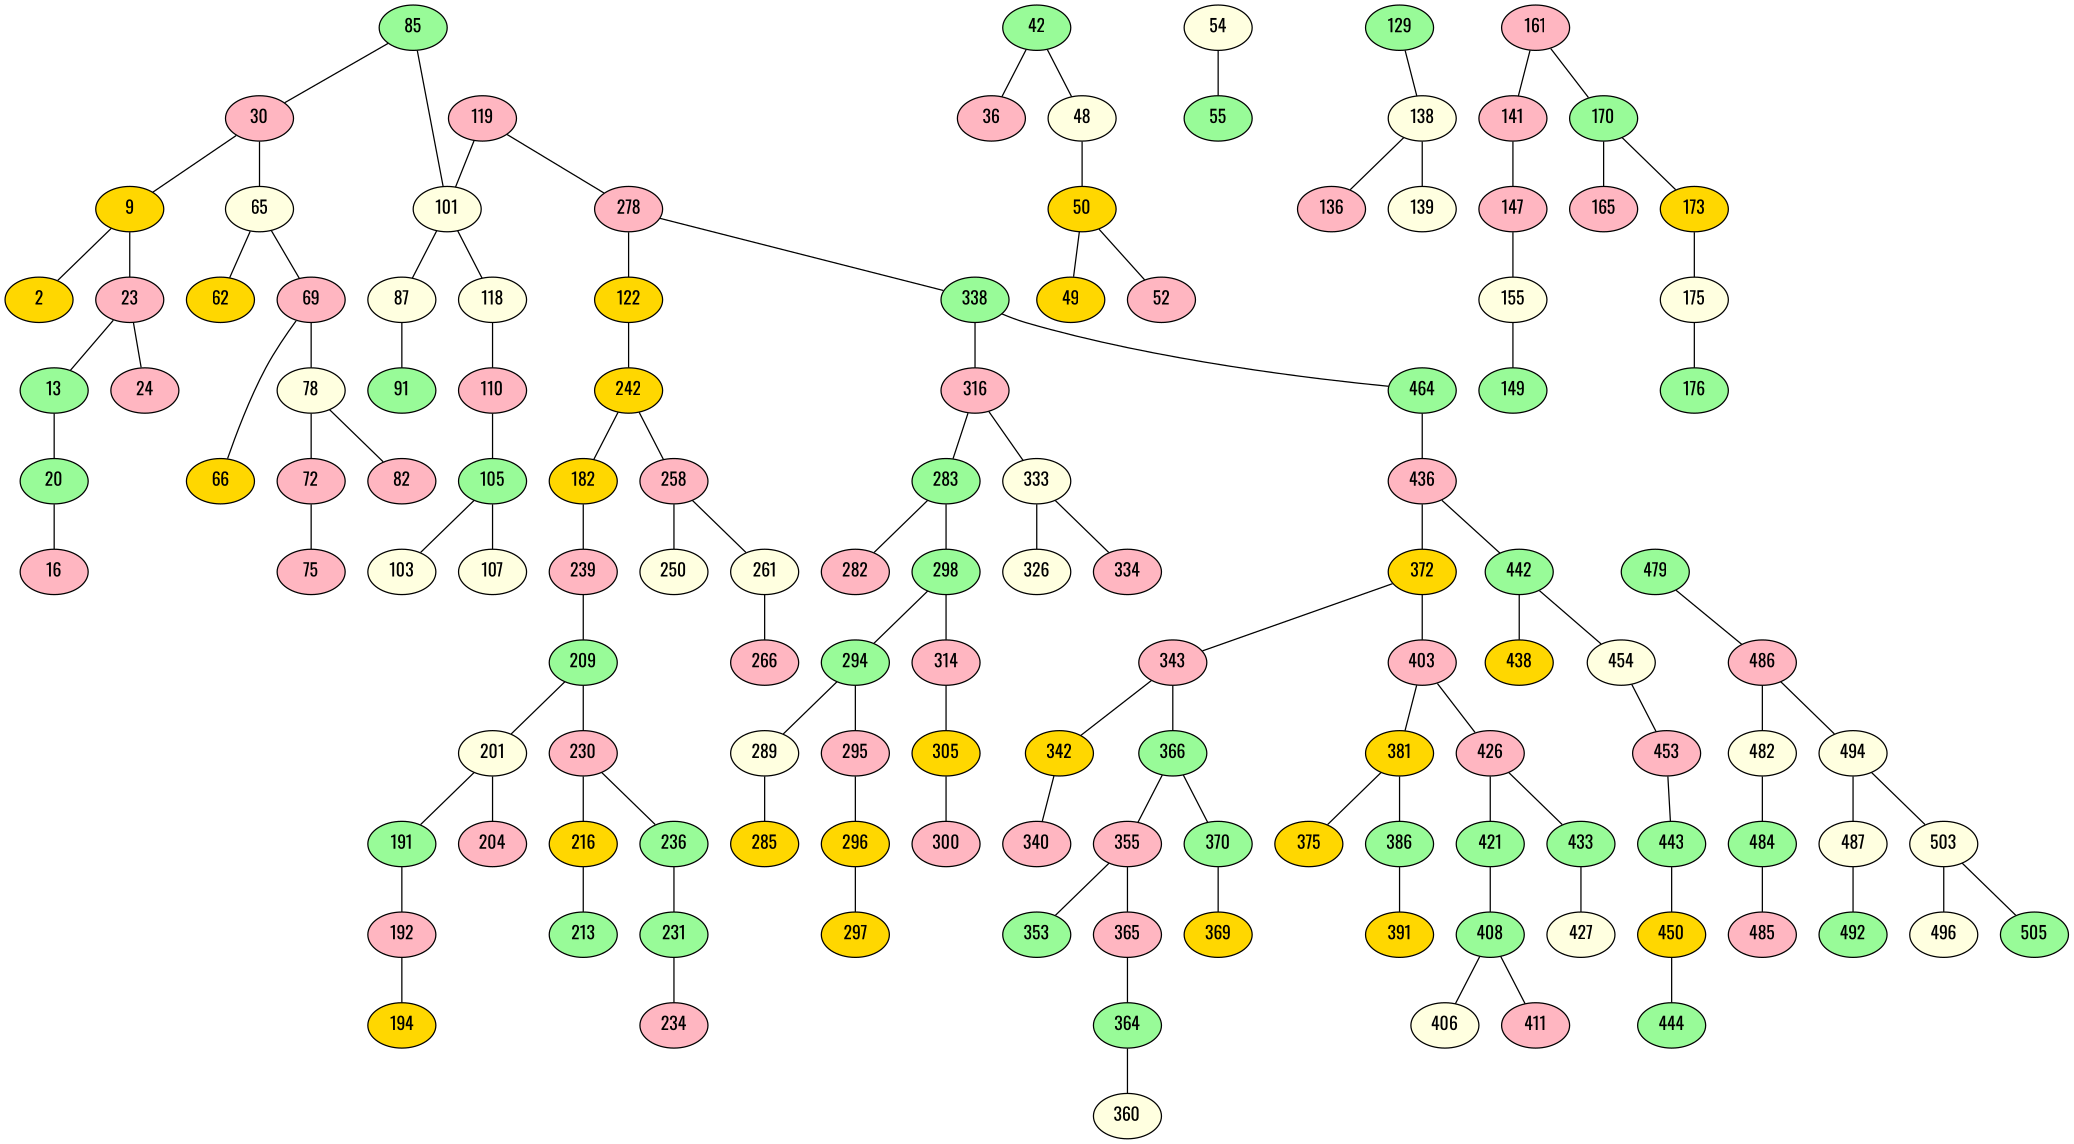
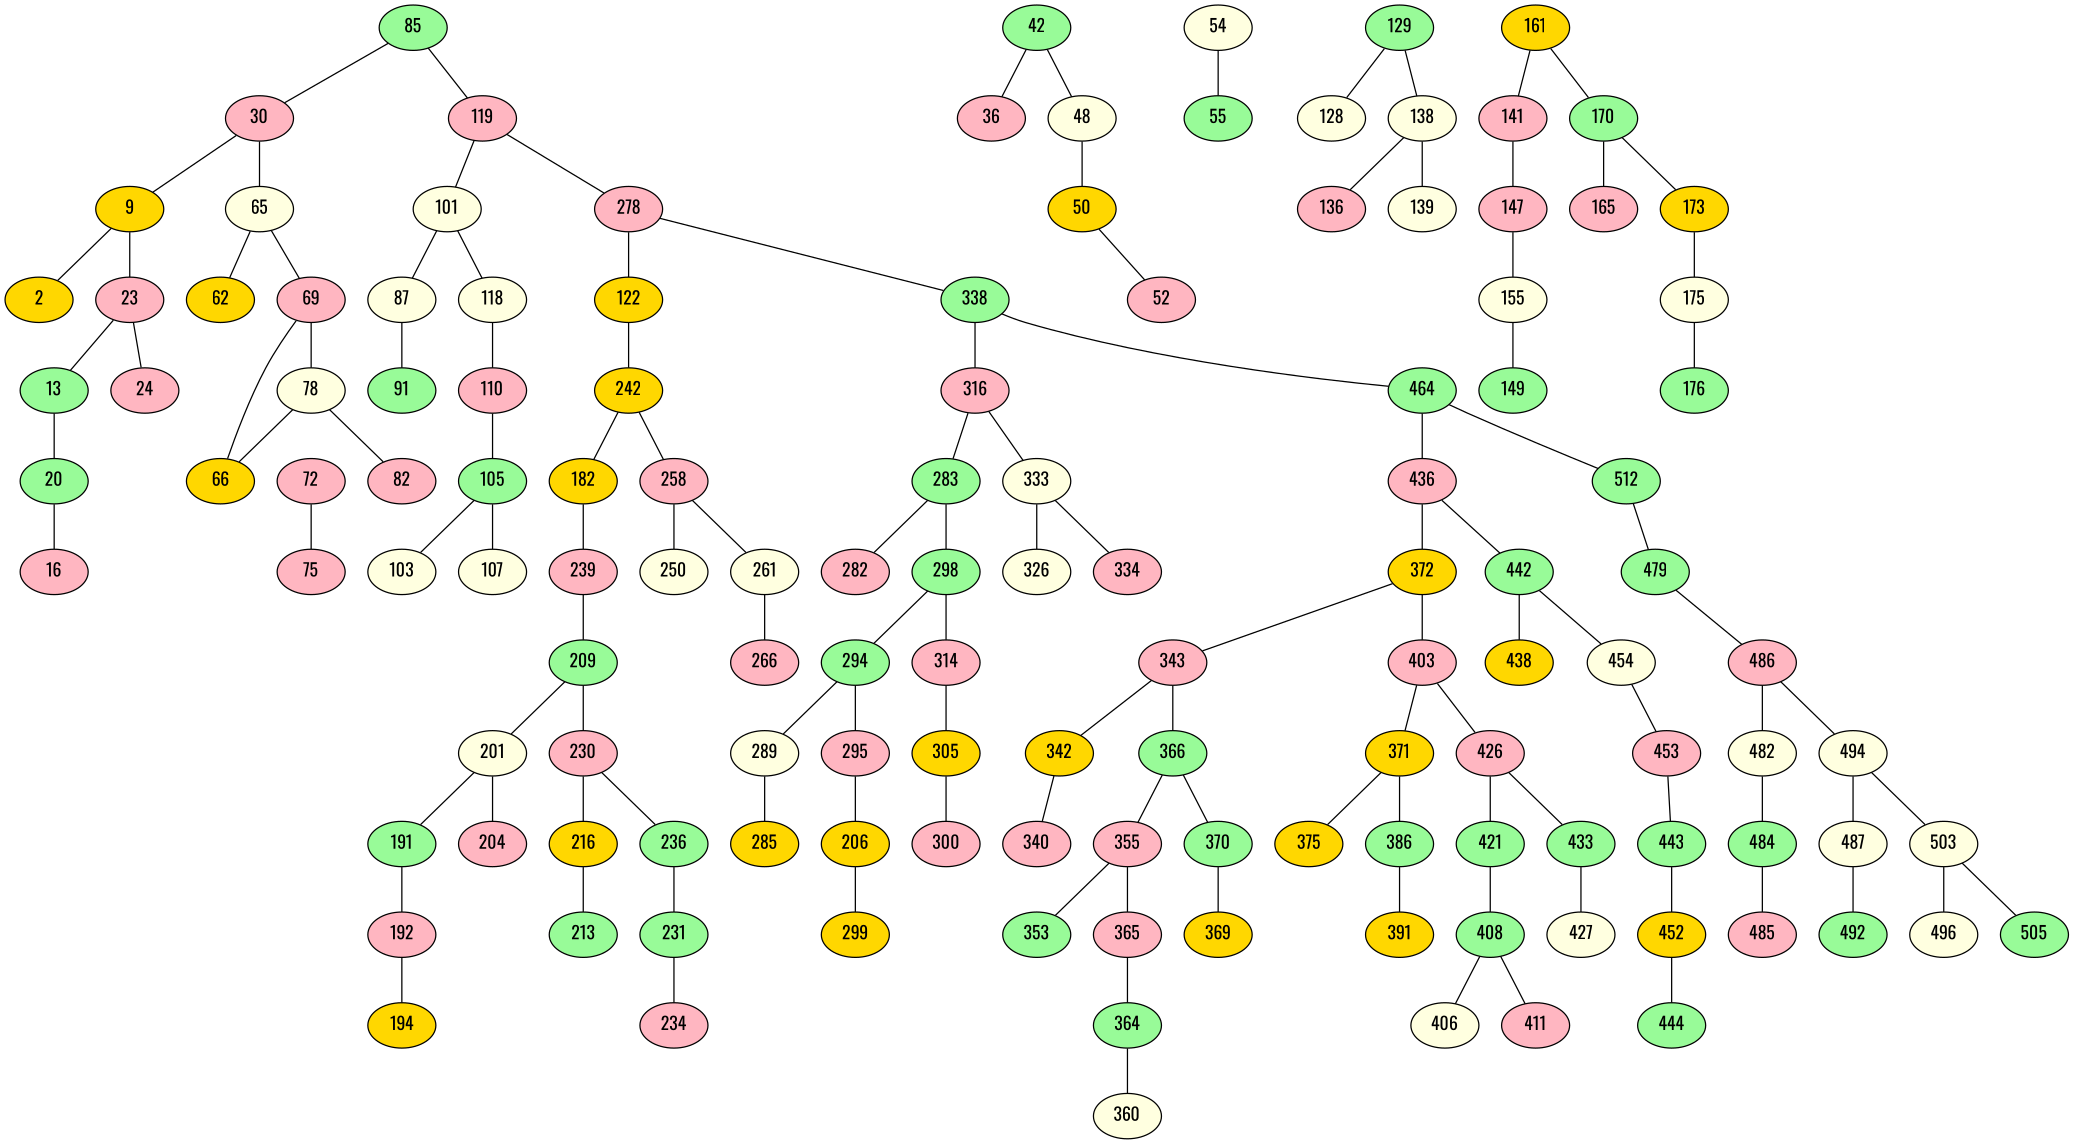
(1536, 28) -> (1536, 28)
(430, 118) -> (448, 73)
none -> (1332, 118)
(1071, 300) -> none
(311, 436) -> (266, 436)
none -> (1626, 481)
(1400, 753) -> (1400, 753)
(855, 844) -> (855, 844)
(855, 935) -> (855, 935)
(1672, 935) -> (1672, 935)
